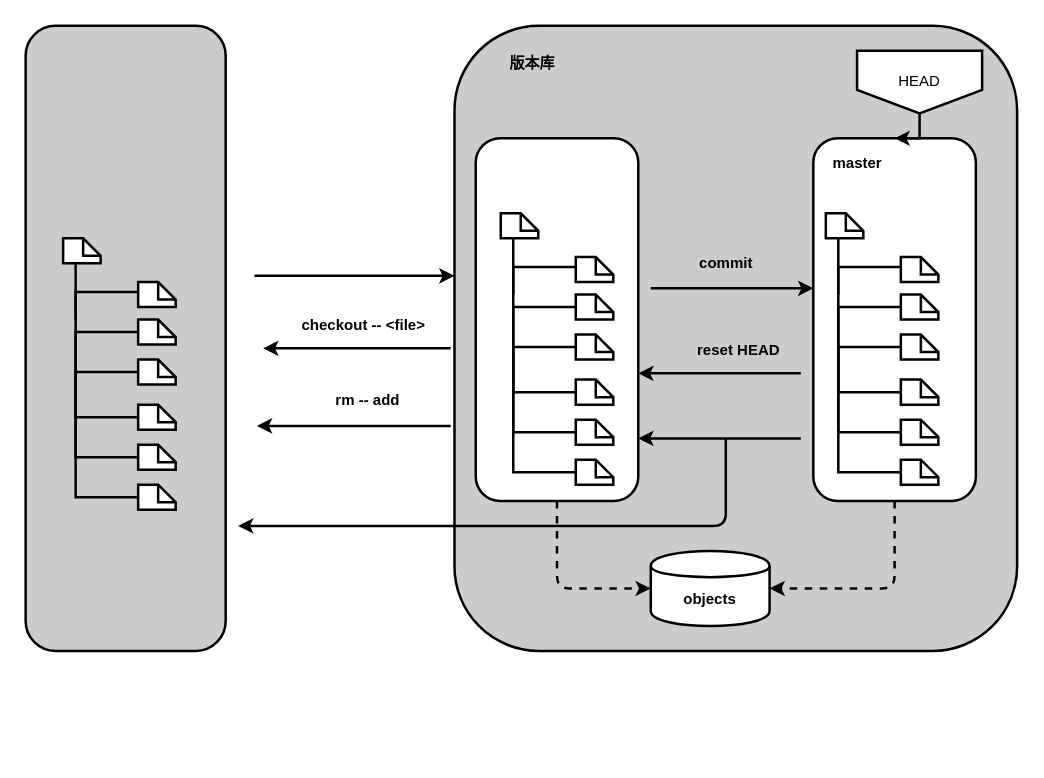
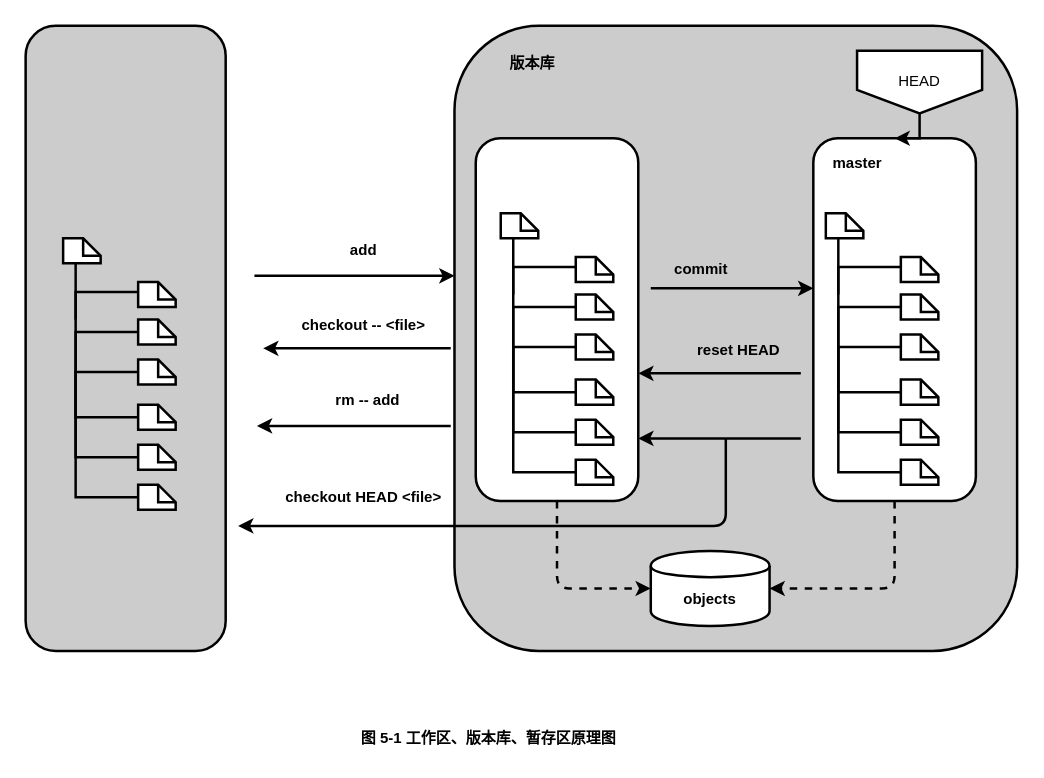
none -> (363, 251)
(726, 263) -> (701, 269)
none -> (363, 497)
none -> (488, 738)
